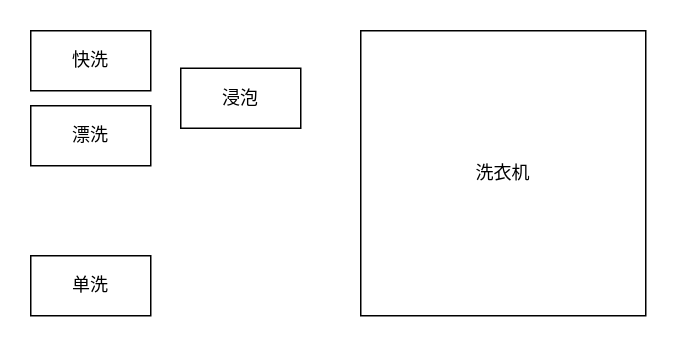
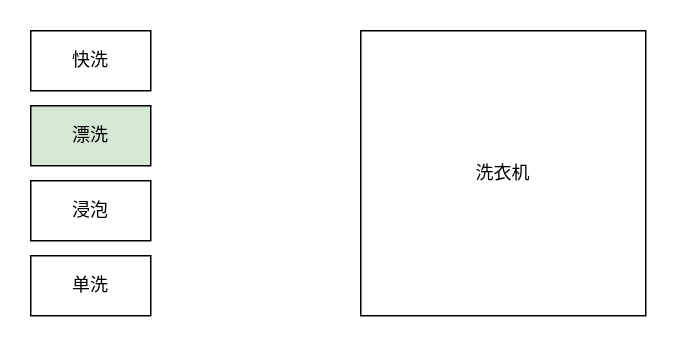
(241, 98) -> (91, 211)
(91, 136) -> (91, 136)
